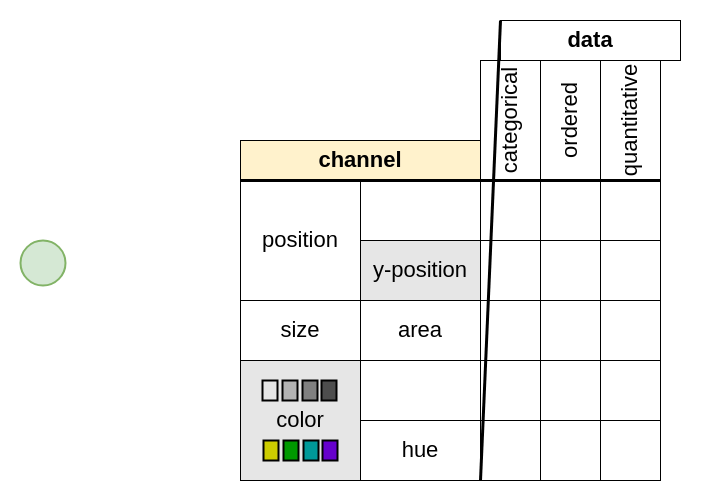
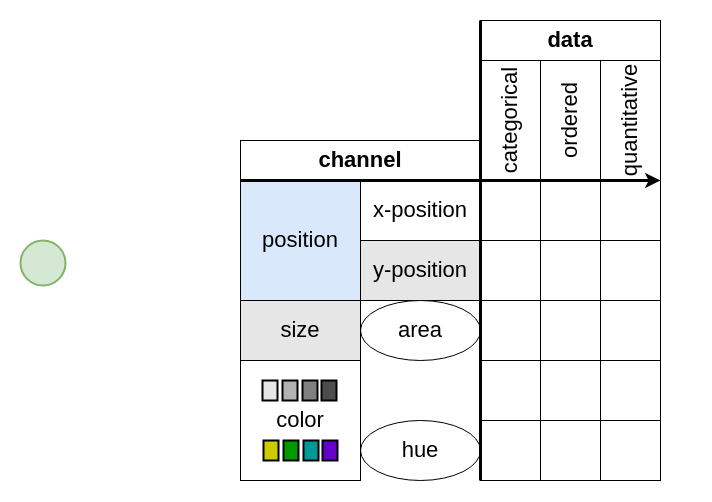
(591, 41) -> (571, 41)
(361, 161) -> (361, 161)
(653, 181) -> (648, 181)
none -> (421, 211)
(301, 241) -> (301, 241)
(301, 331) -> (301, 331)
(421, 331) -> (421, 331)
(301, 421) -> (301, 421)
(421, 451) -> (421, 451)
